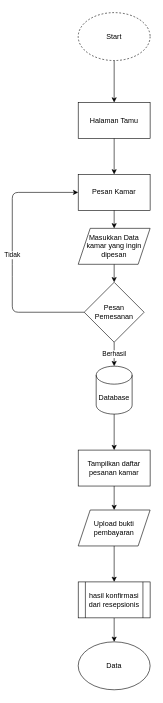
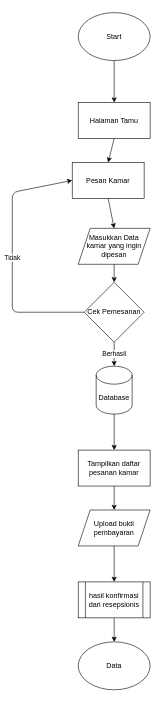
(114, 36) -> (114, 36)
(114, 192) -> (108, 180)
(114, 312) -> (114, 312)
